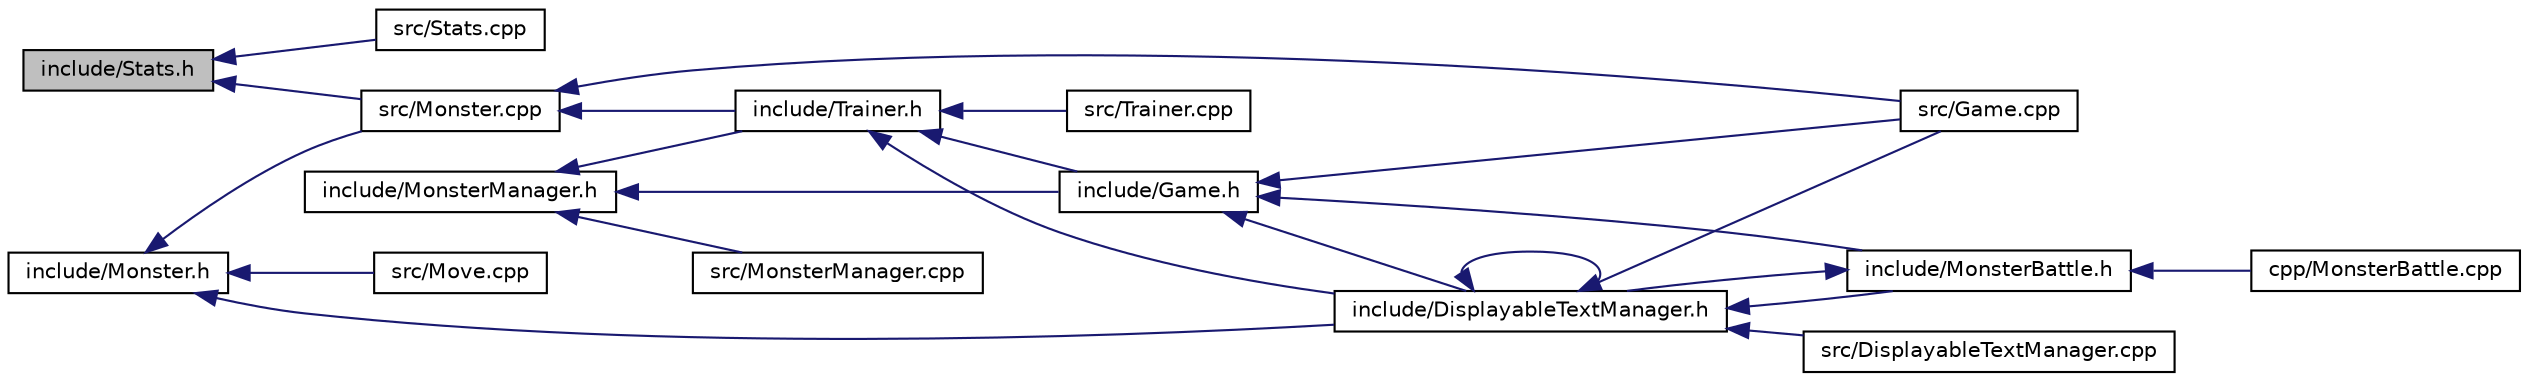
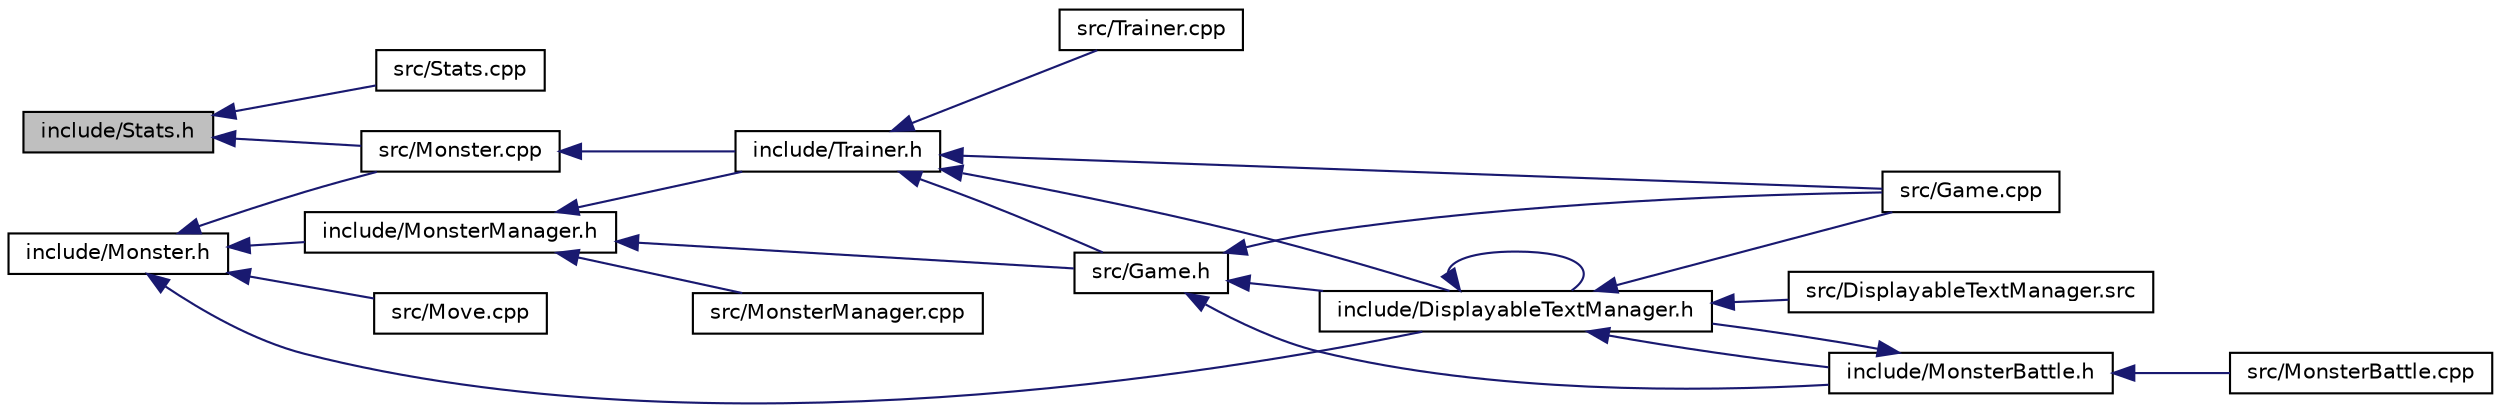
(1239, 58) -> (1423, 172)
(1159, 192) -> (1151, 273)
none -> (277, 244)
(2386, 271) -> (2361, 373)
(1989, 352) -> (1971, 292)
